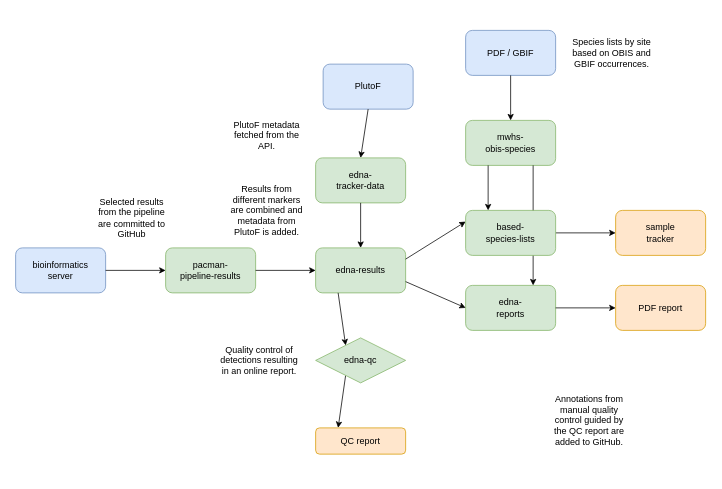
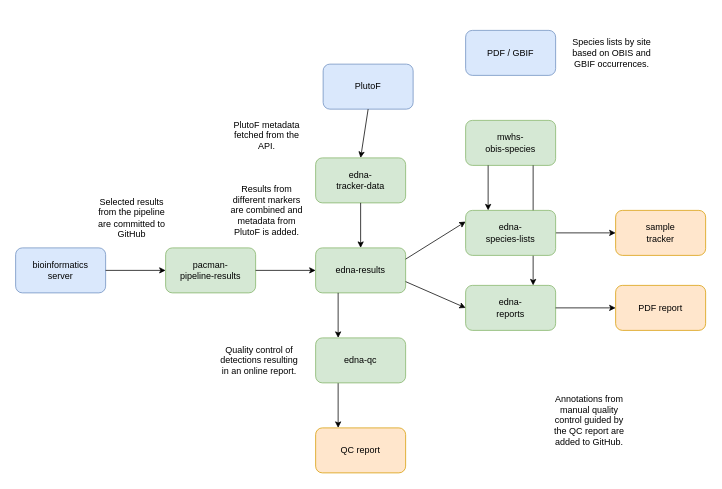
(510, 95) -> none
(510, 233) -> (510, 233)
(360, 360) -> (360, 360)
(360, 441) -> (360, 450)
